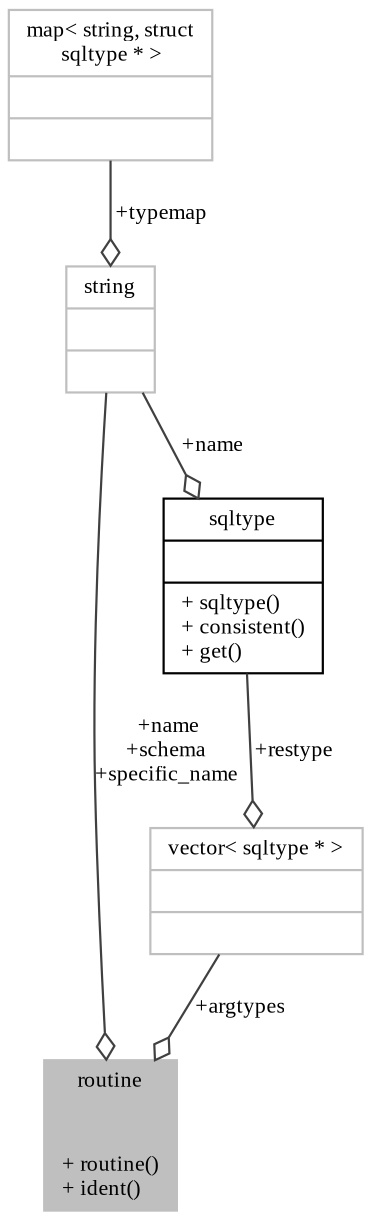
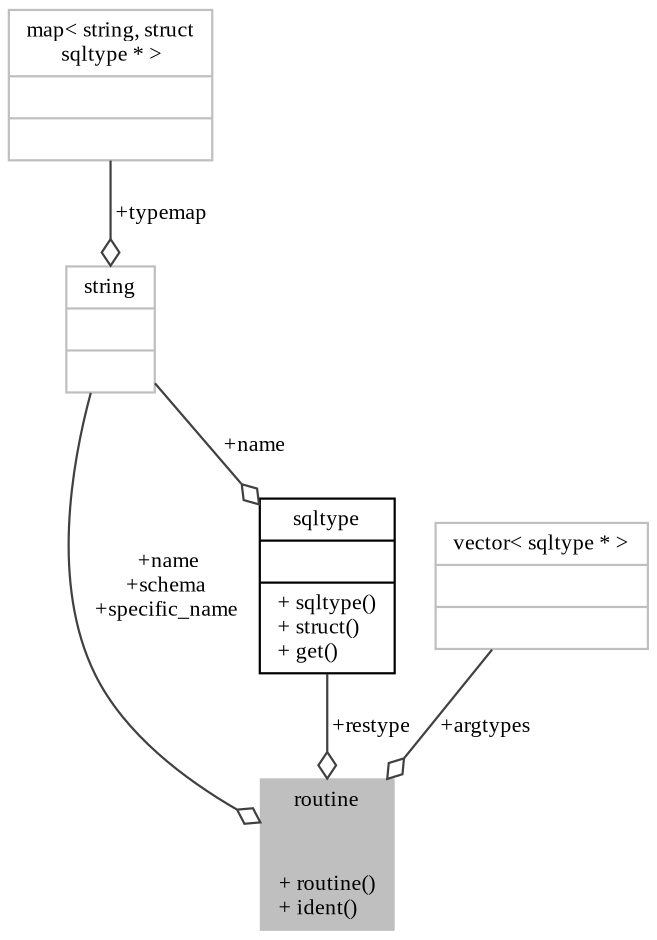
(243, 627) -> (318, 627)
(250, 737) -> (327, 713)
